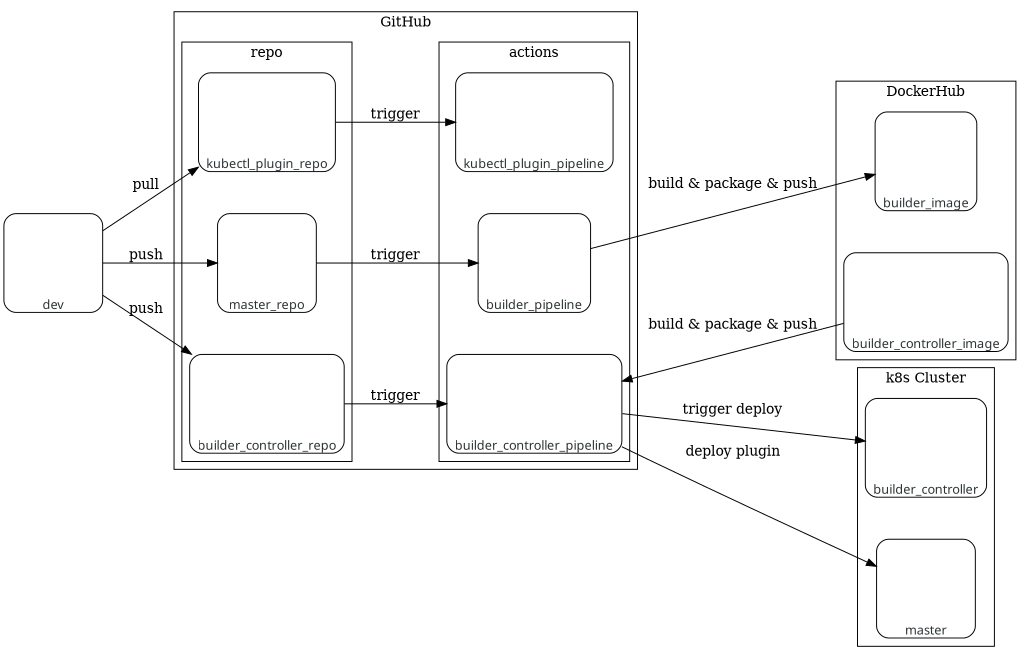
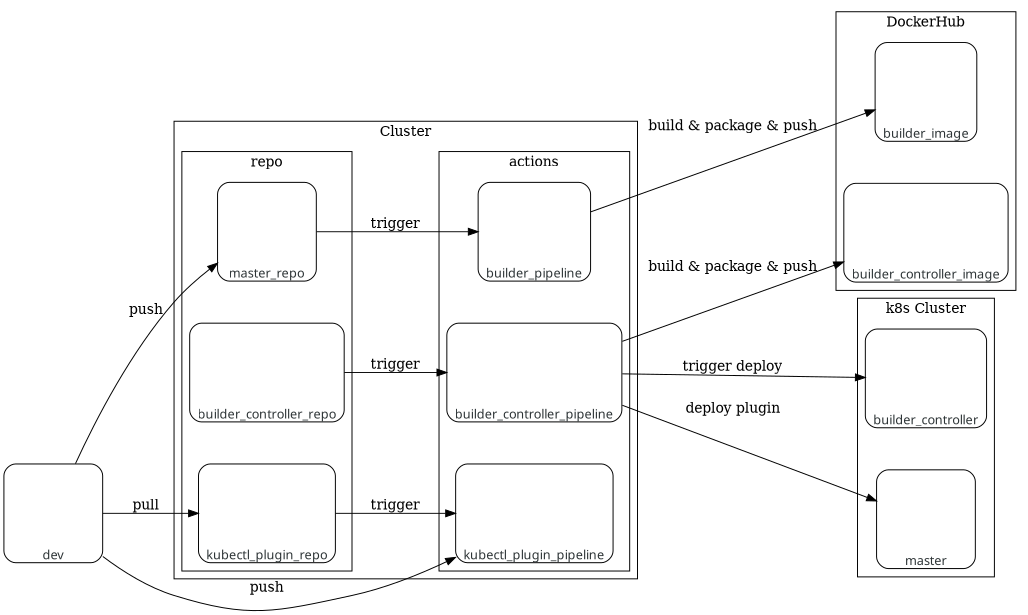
(406, 23) -> (406, 132)
(143, 322) -> (272, 610)
(738, 351) -> (728, 303)
